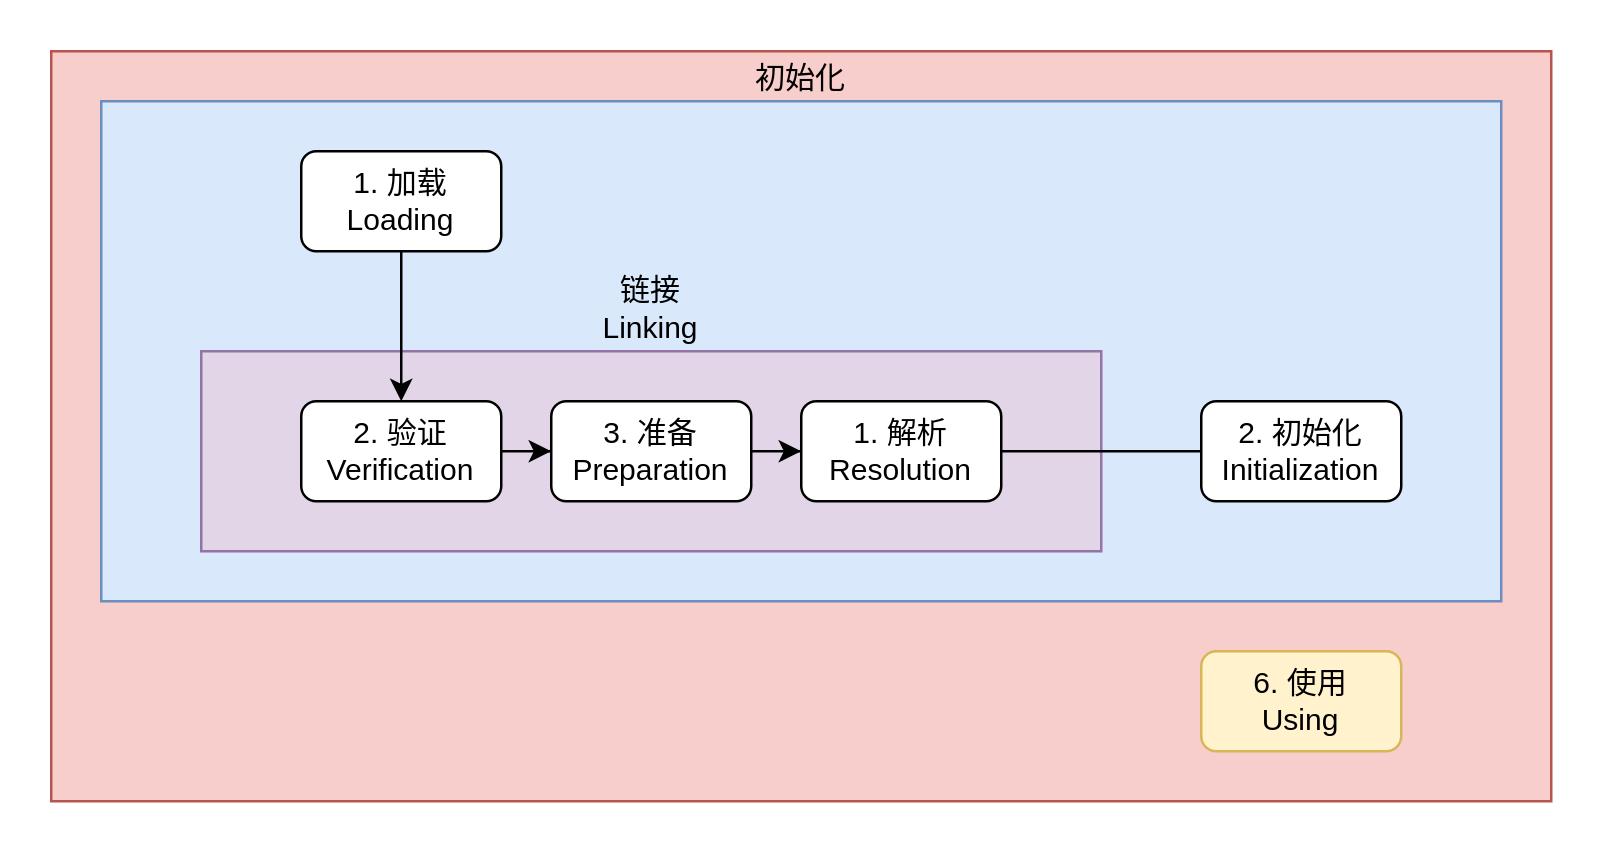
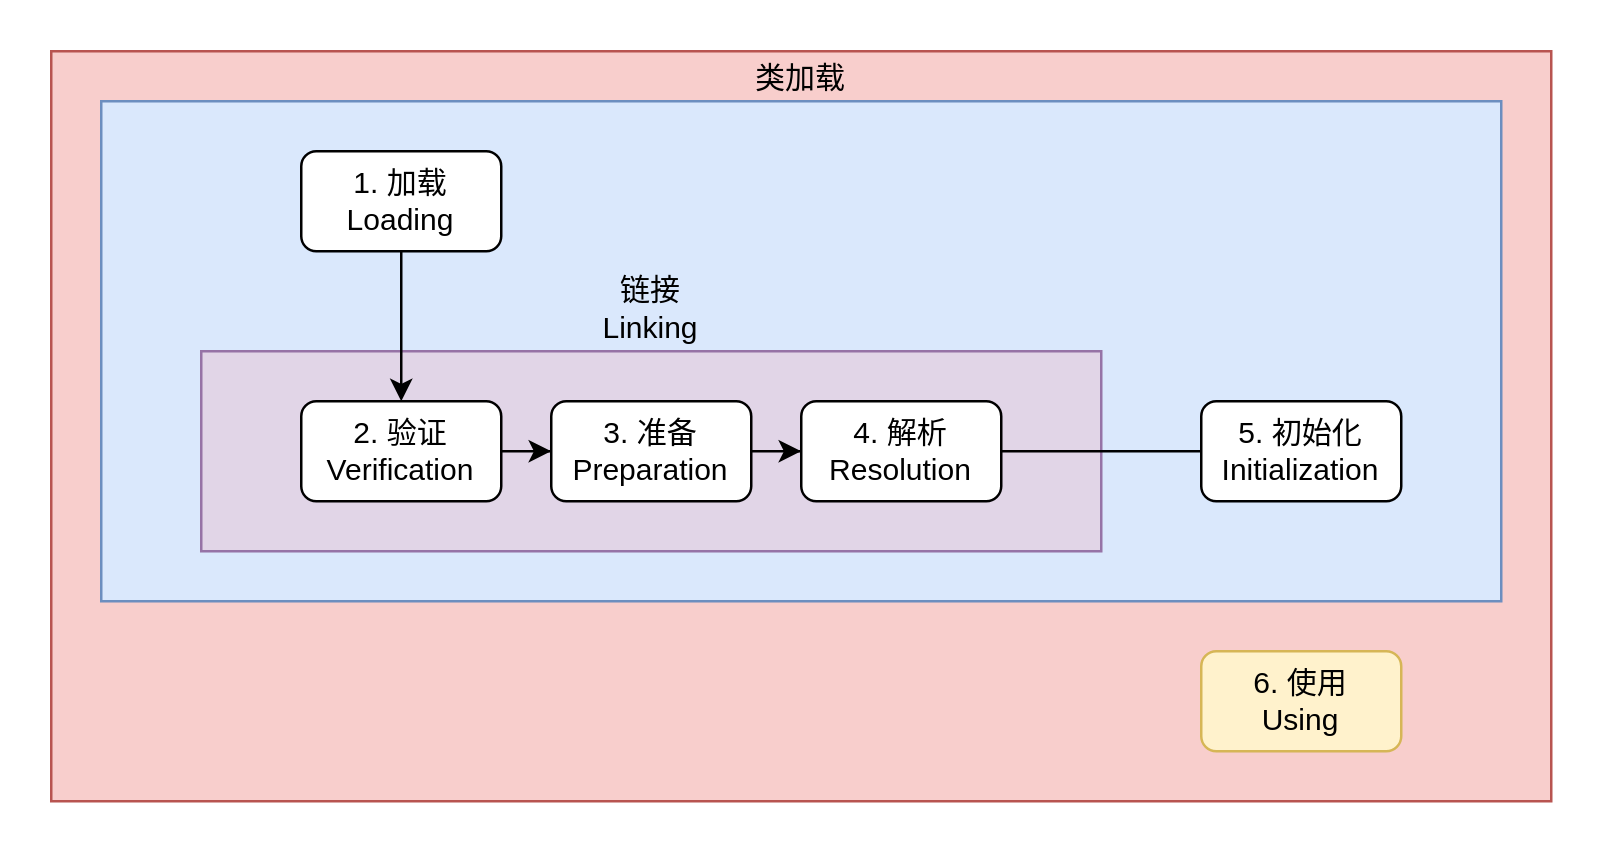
(801, 76) -> (801, 76)
(901, 451) -> (901, 451)
(1301, 451) -> (1301, 451)
